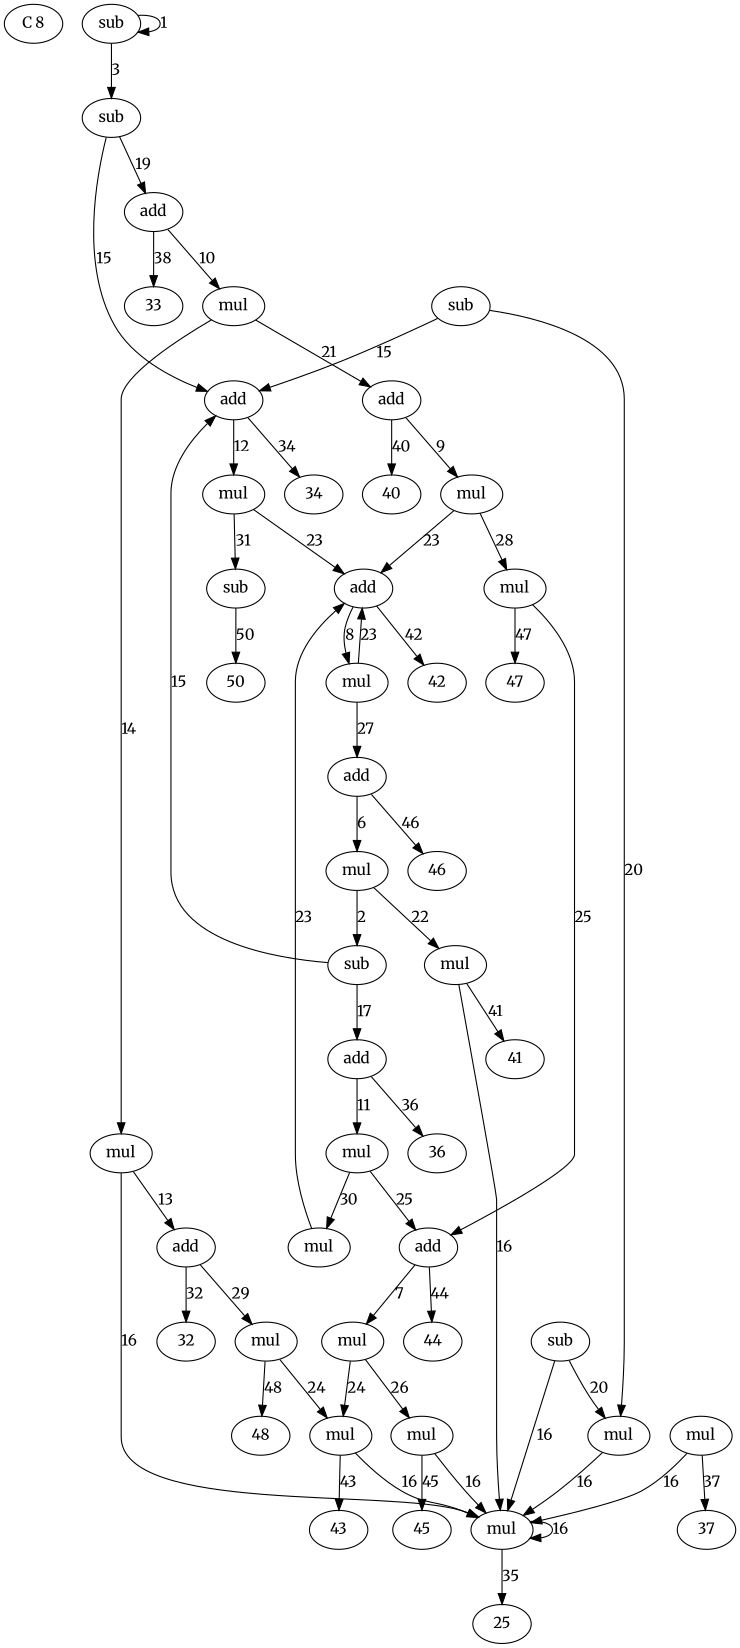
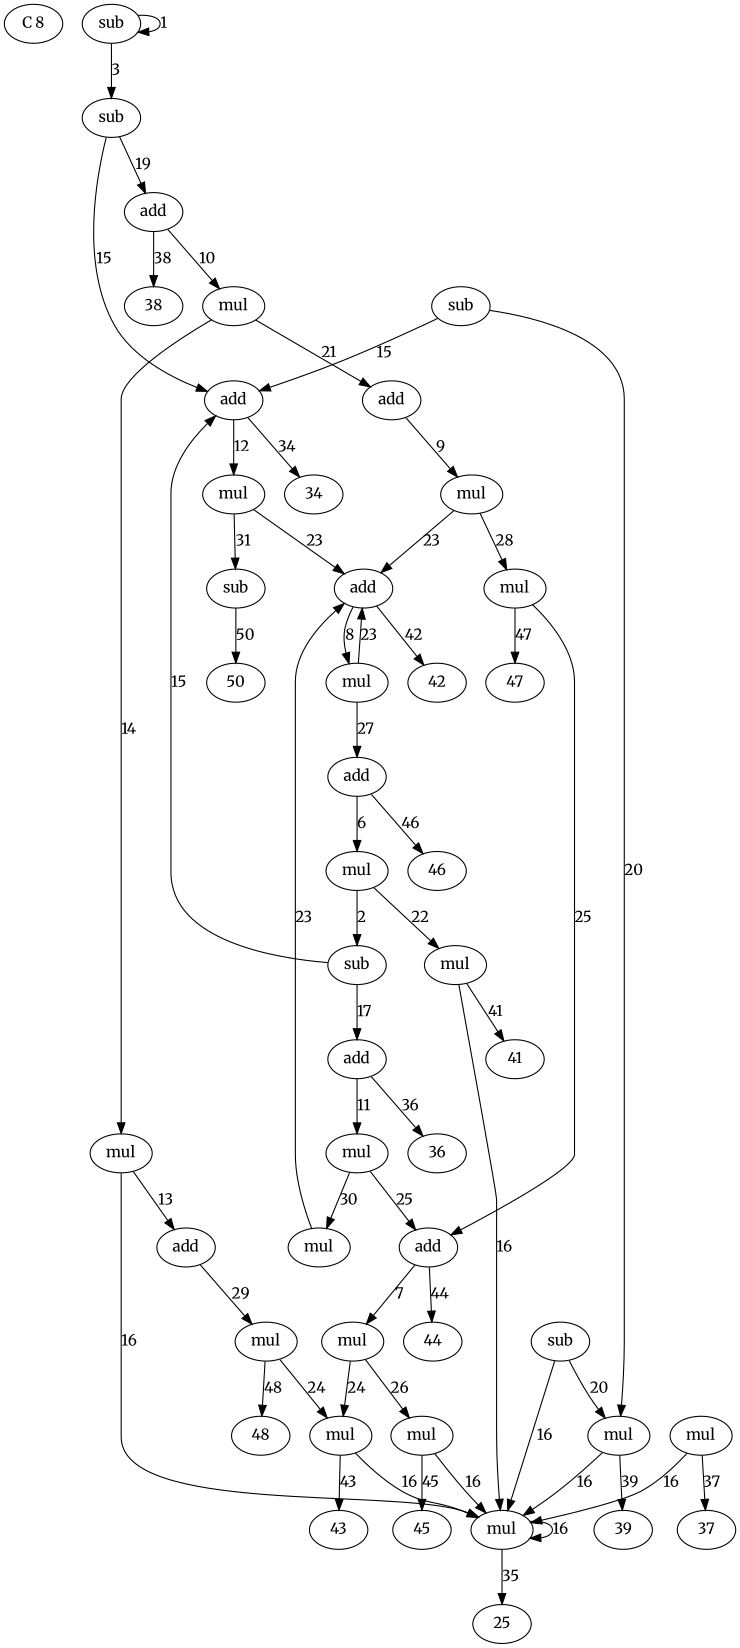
(154, 306) -> (154, 306)
(392, 494) -> none
(186, 1342) -> none
none -> (623, 1530)
